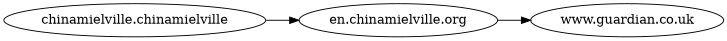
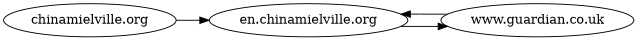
none -> (429, 14)
(135, 20) -> (90, 20)
